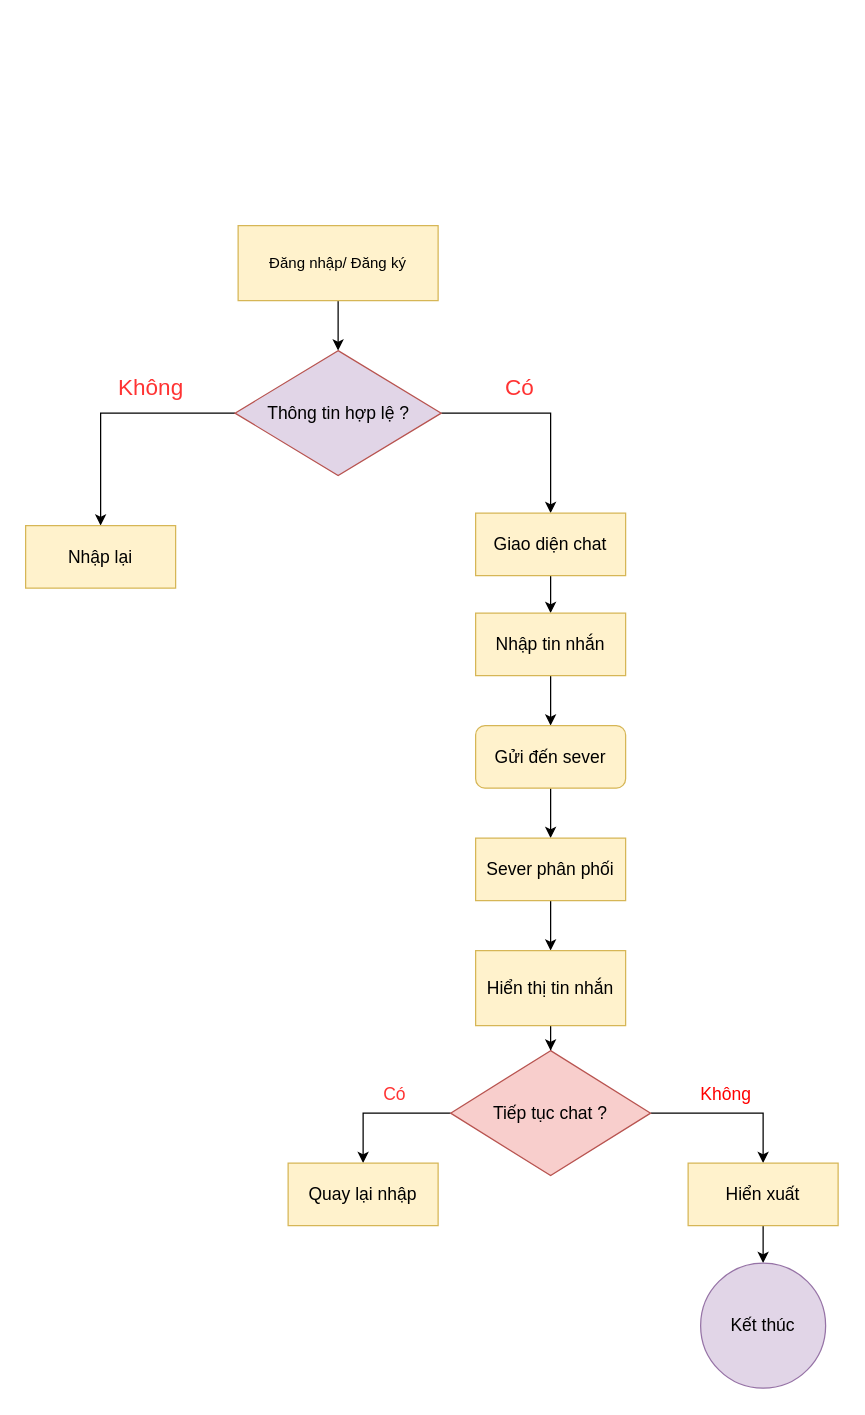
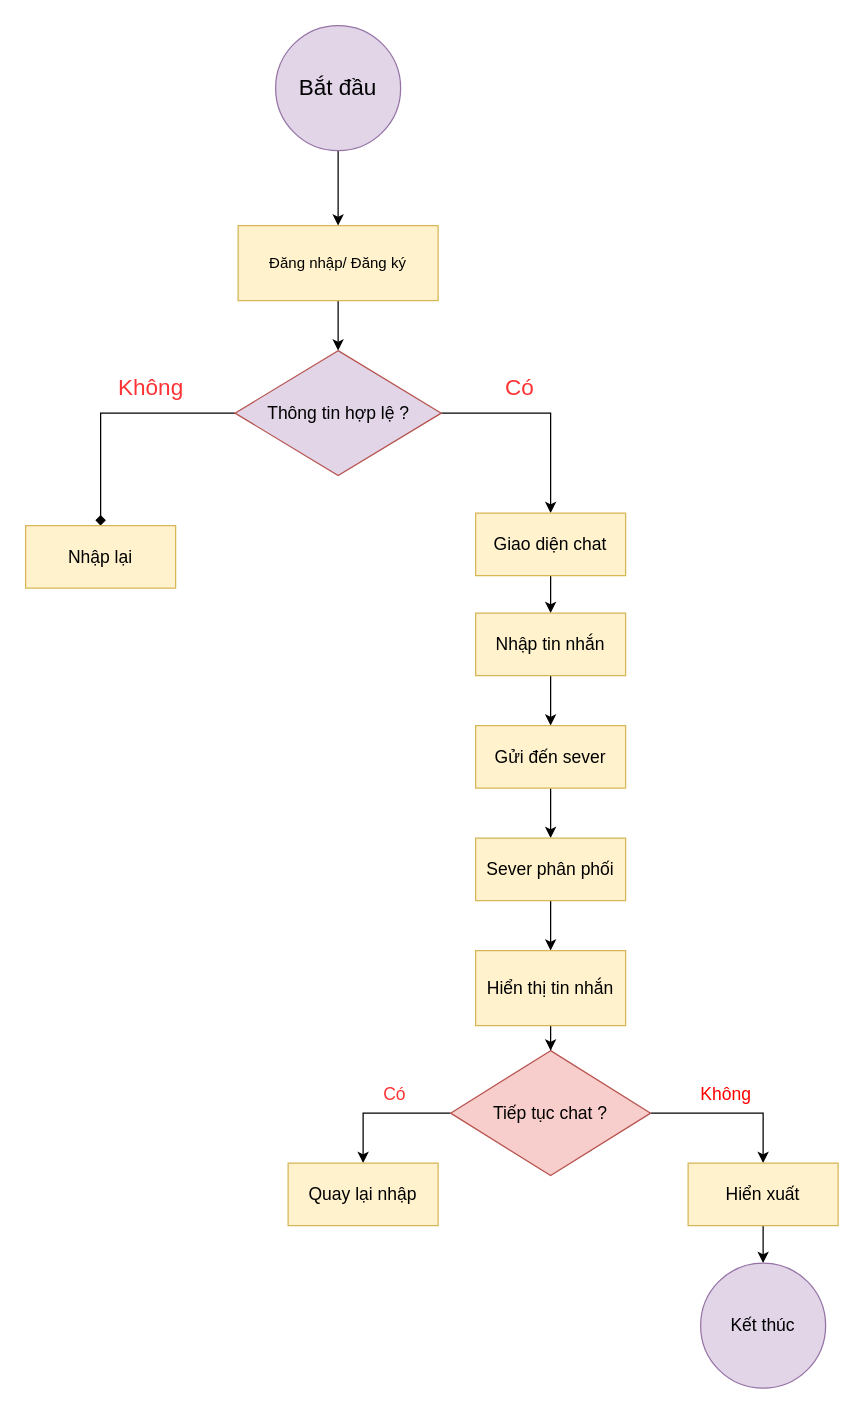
none -> (338, 88)
none -> (338, 184)
(101, 515) -> (101, 514)
(551, 757) -> (551, 757)
